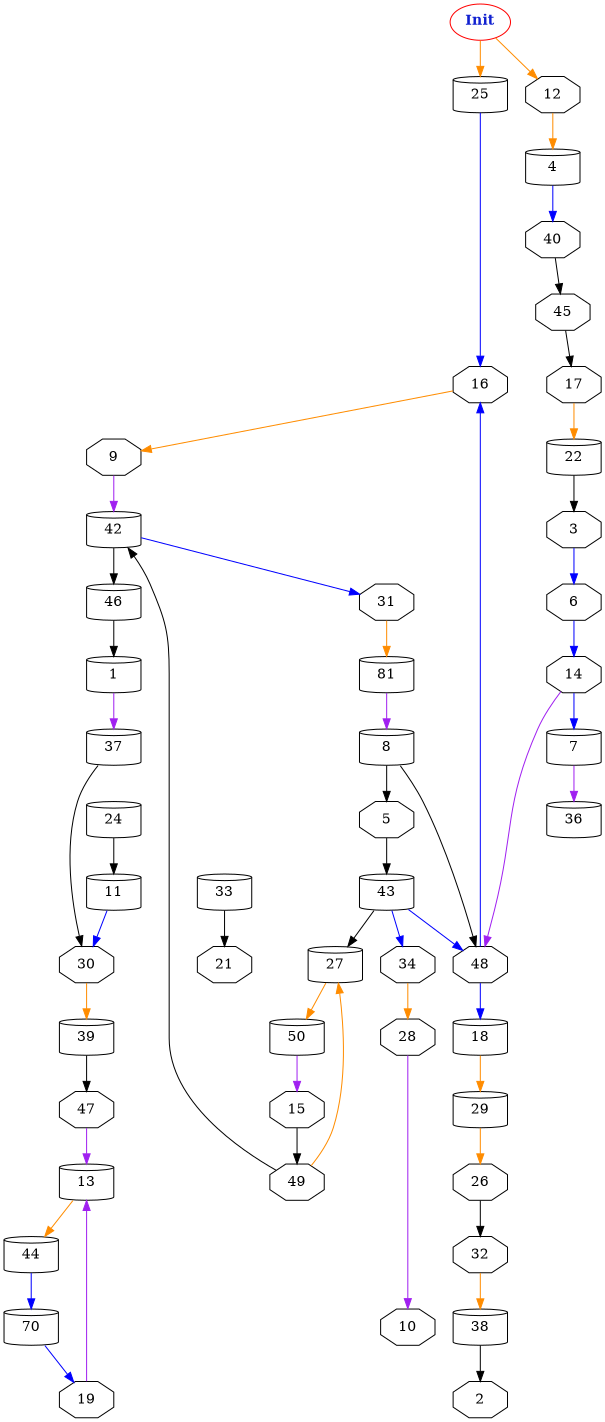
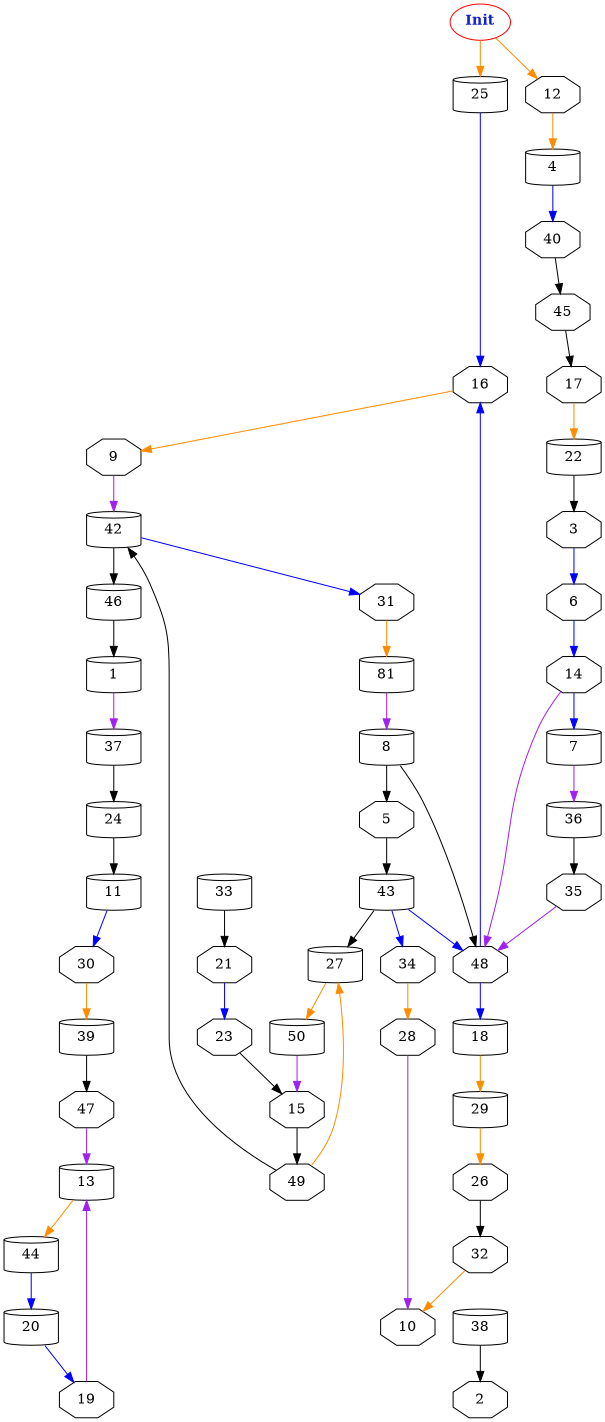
(70, 848) -> (114, 778)
none -> (574, 892)
none -> (225, 1037)
(480, 1286) -> (448, 1287)
(31, 1327) -> (31, 1327)
